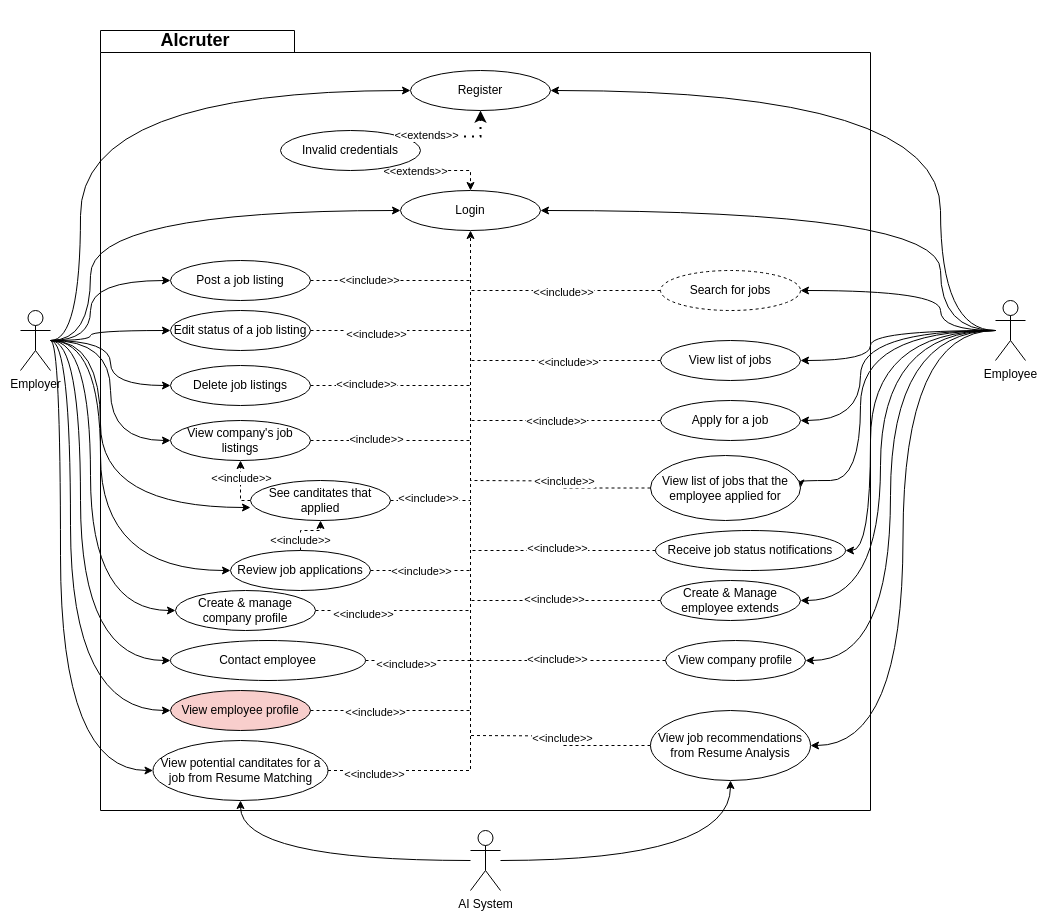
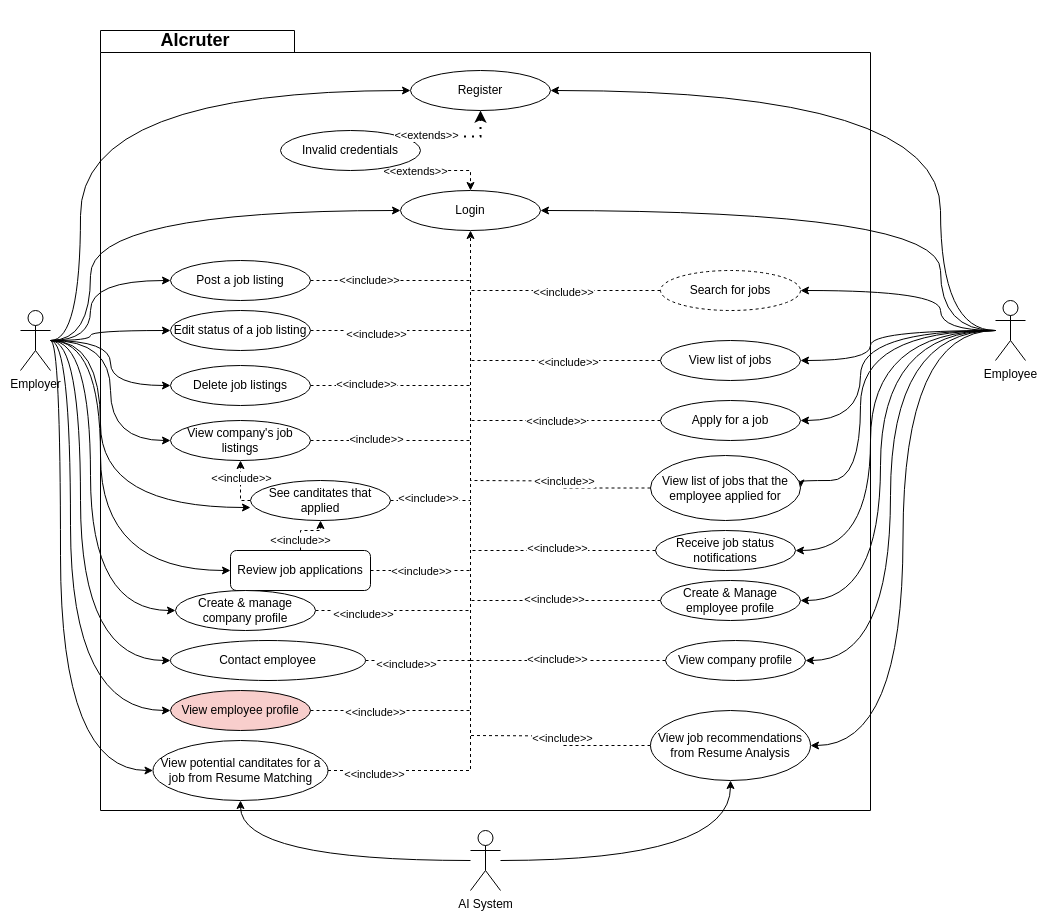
(751, 551) -> (726, 551)
(301, 571) -> (301, 571)
(731, 601) -> (731, 601)
